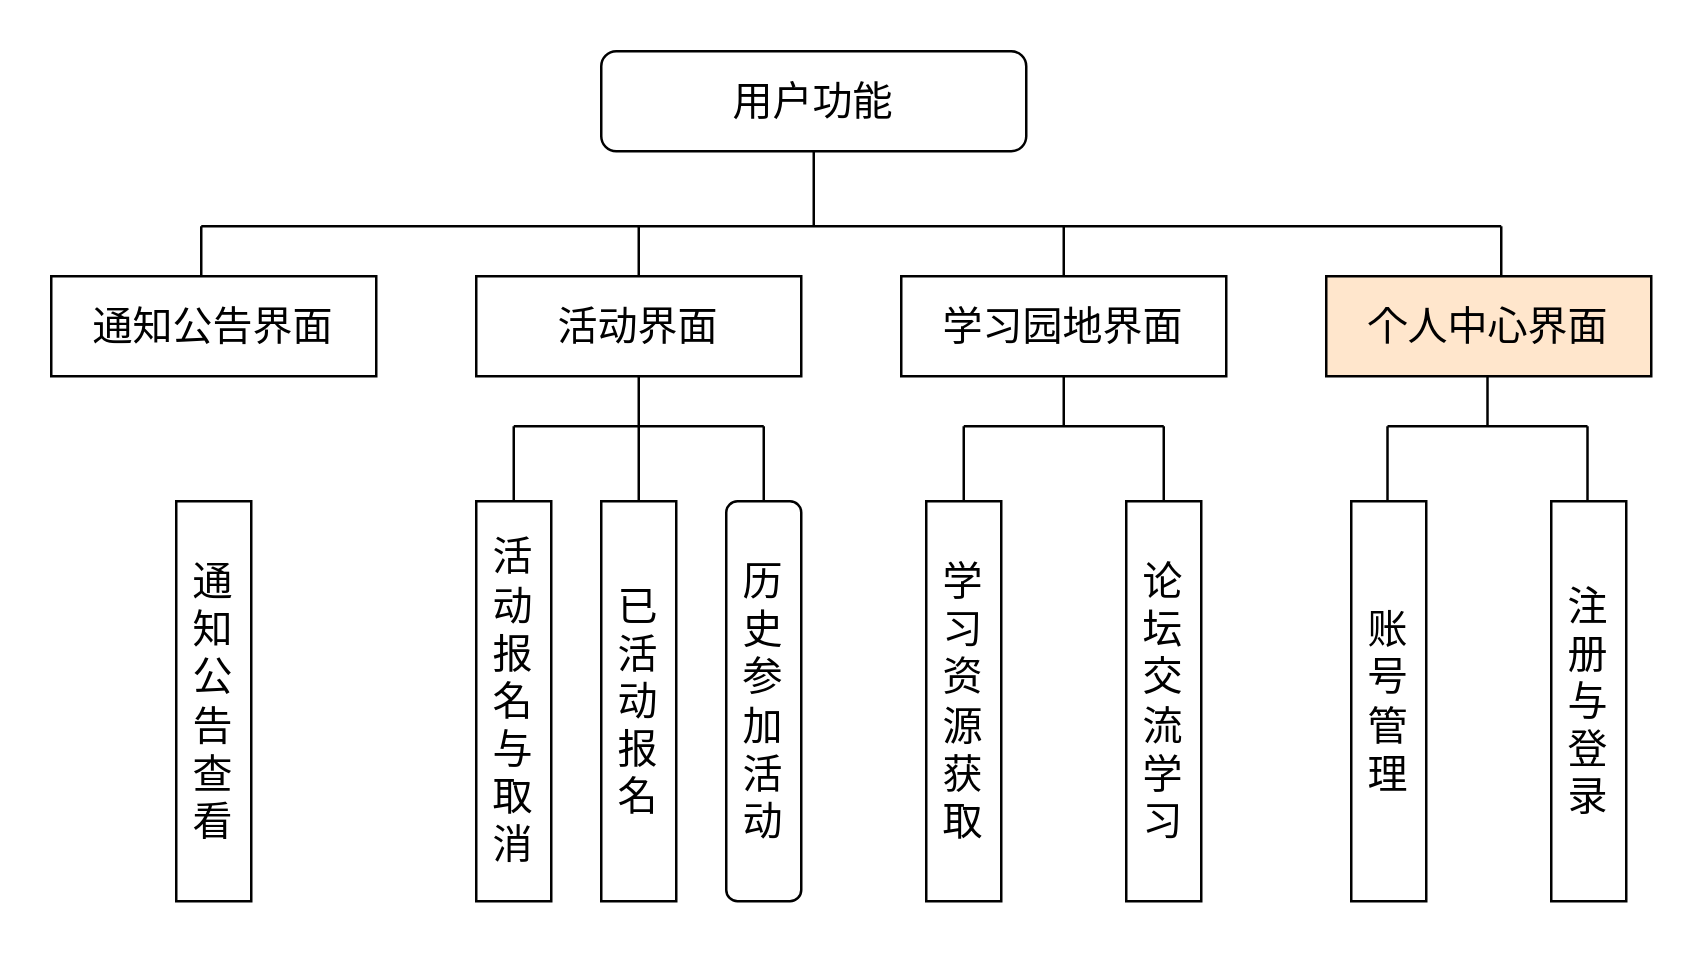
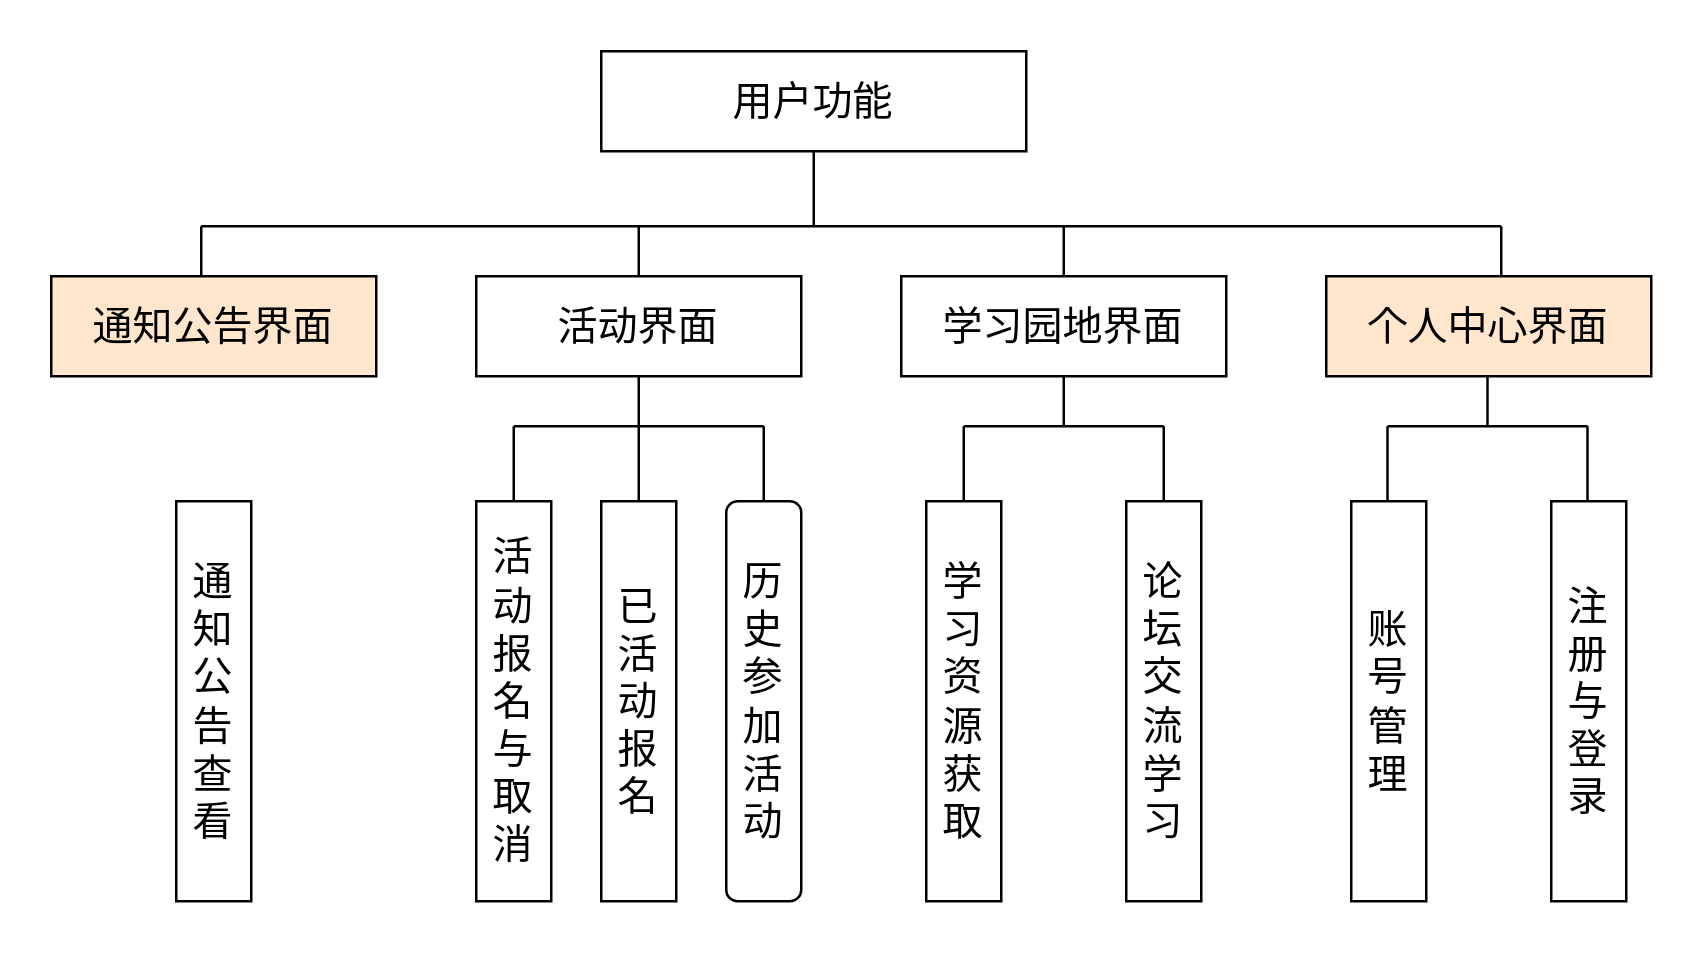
(814, 101) -> (814, 101)
(214, 326) -> (214, 326)
